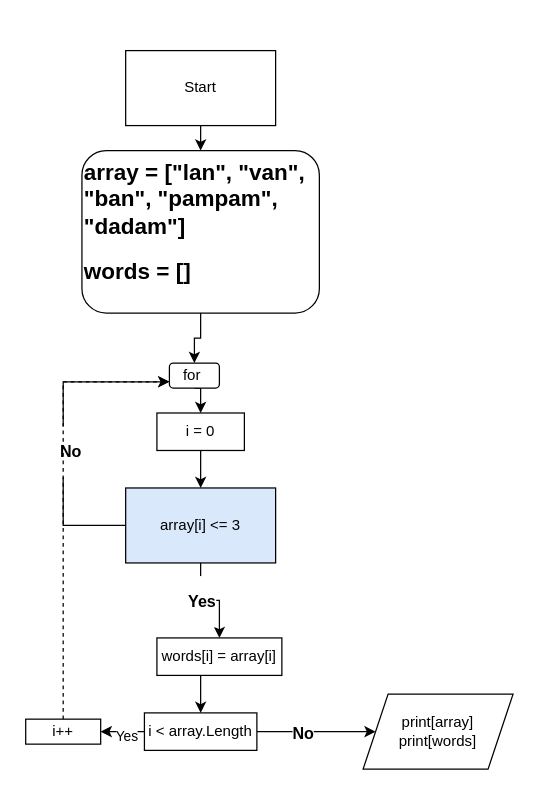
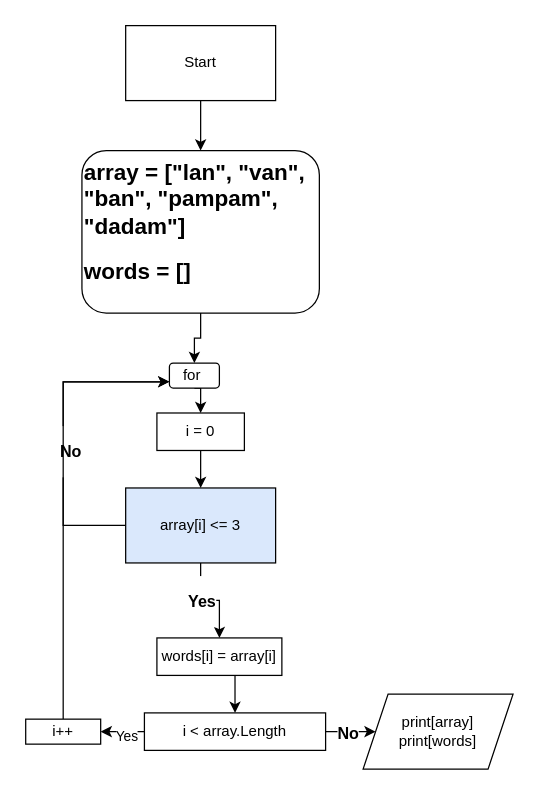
(201, 88) -> (201, 63)
(63, 622) -> (63, 622)
(201, 732) -> (235, 732)
